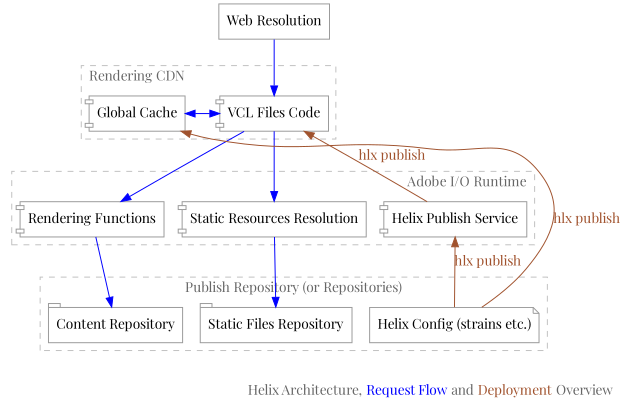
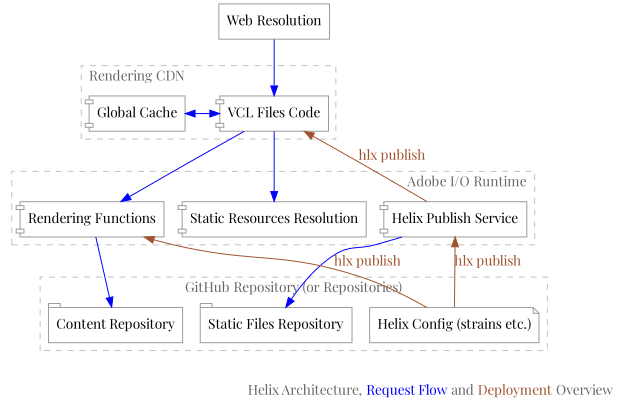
(451, 150) -> (294, 261)
(275, 267) -> (338, 253)
(294, 288) -> (294, 288)
